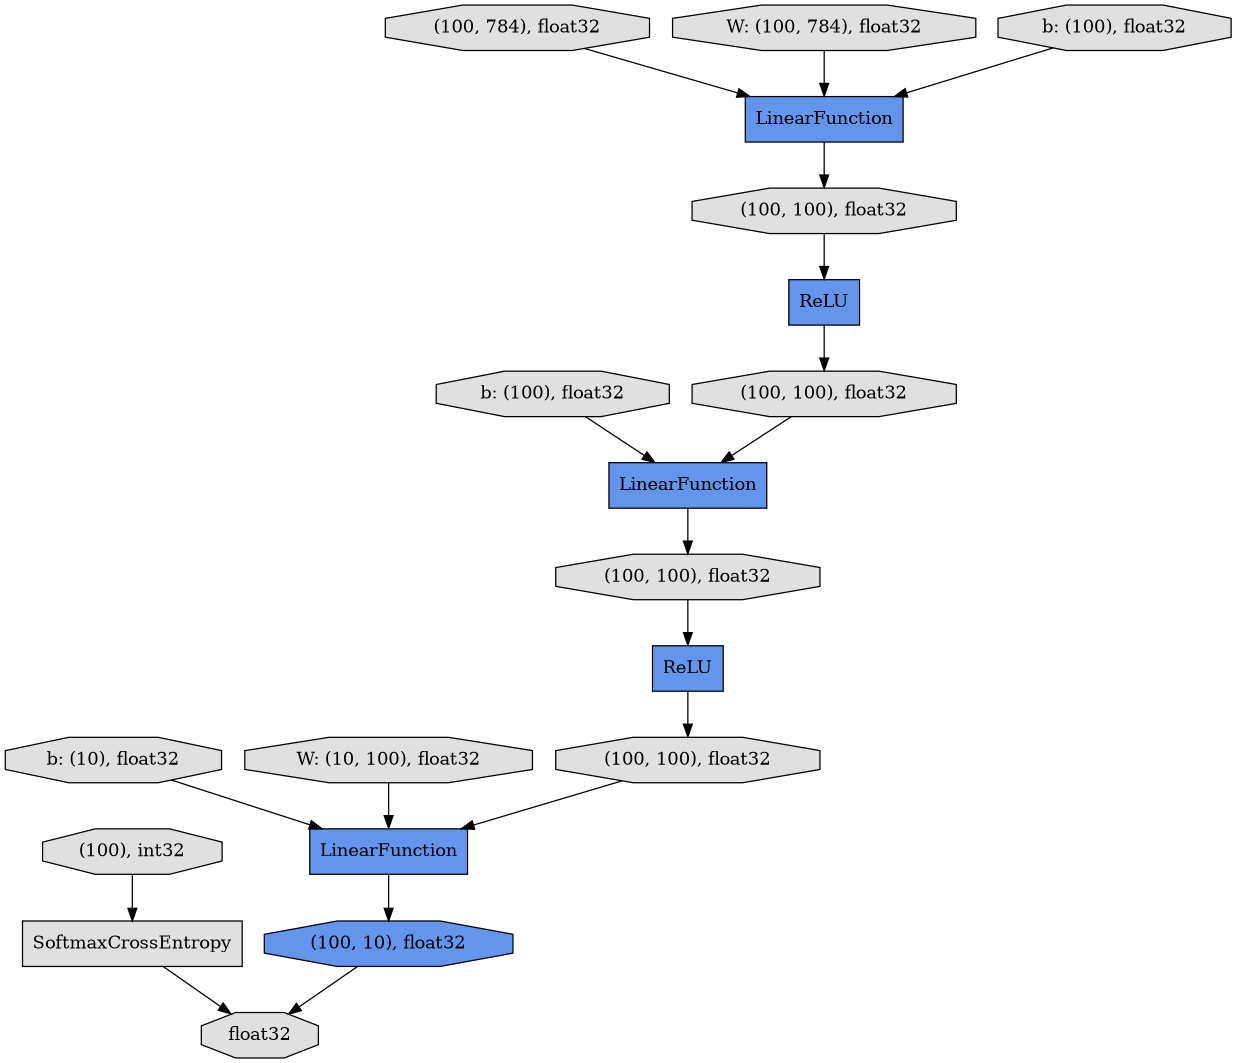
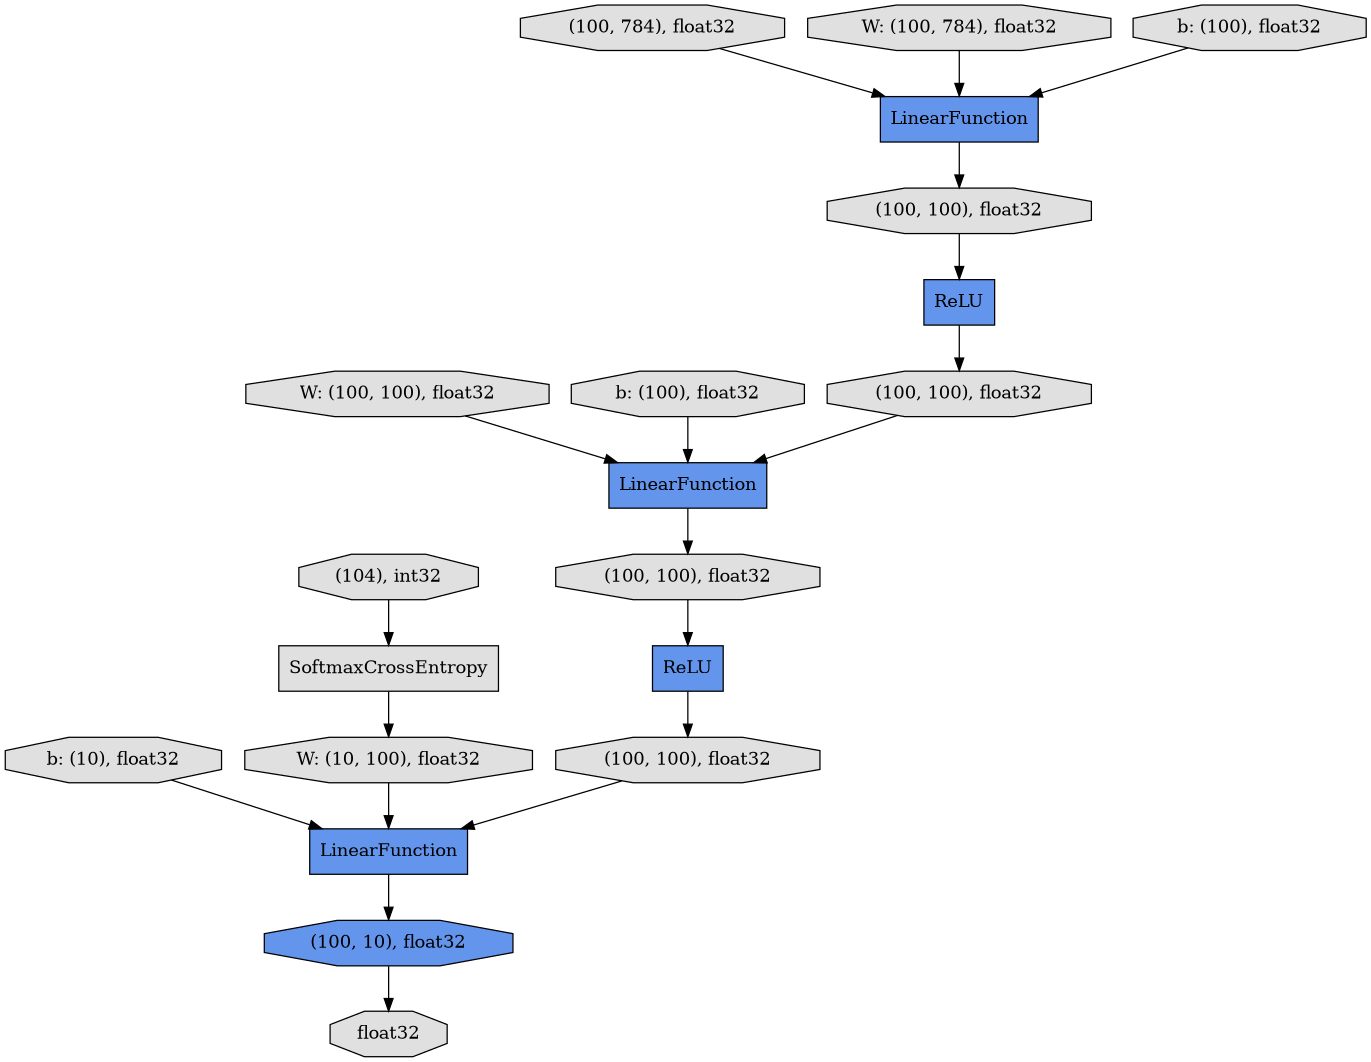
none -> (397, 394)
(132, 852) -> (389, 577)
(192, 987) -> (389, 708)
